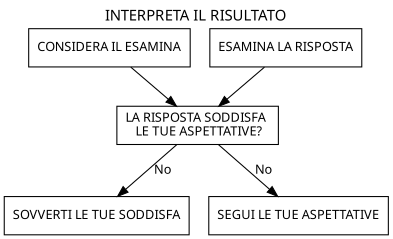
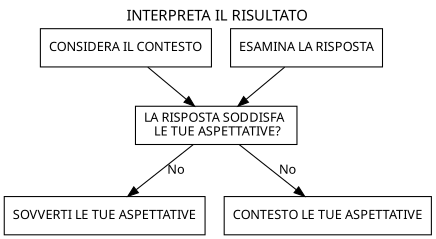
(109, 48) -> (126, 48)
(97, 216) -> (105, 216)
(299, 216) -> (328, 216)
